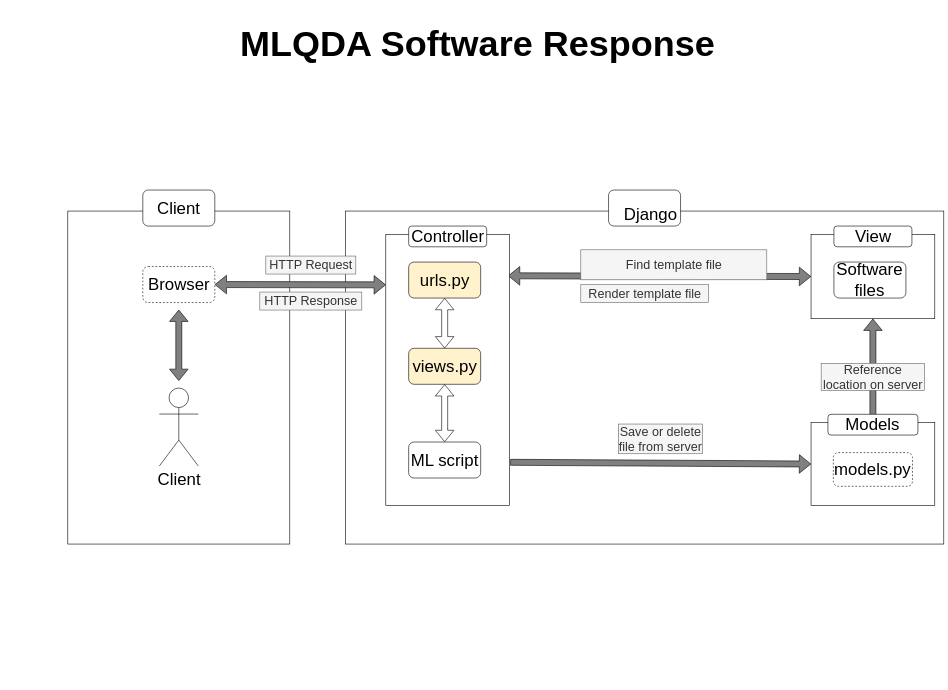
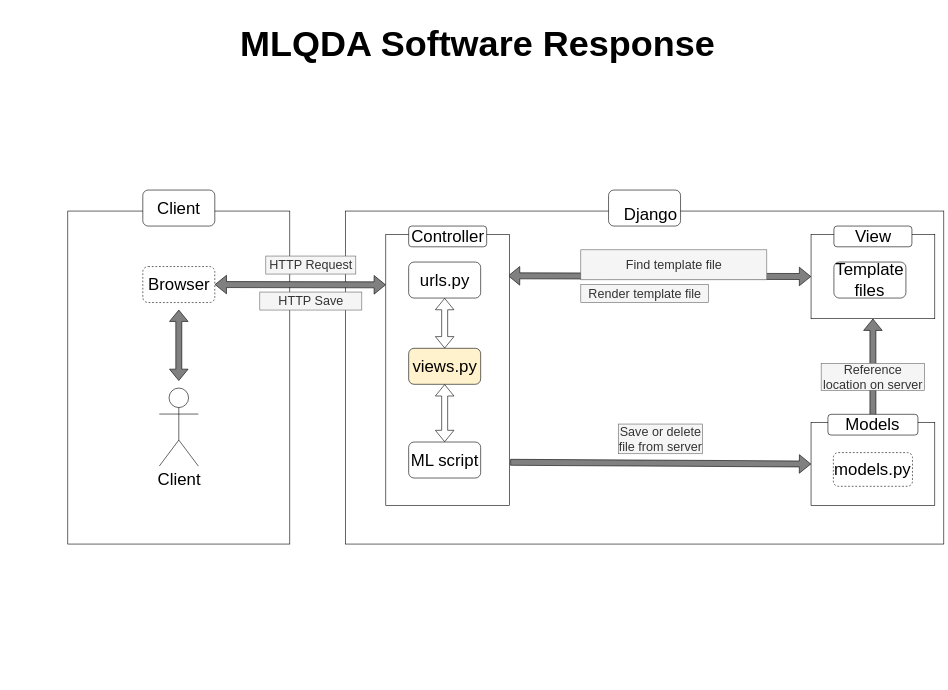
(445, 280) -> (445, 280)
(870, 280) -> (870, 280)
(311, 301) -> (311, 301)
